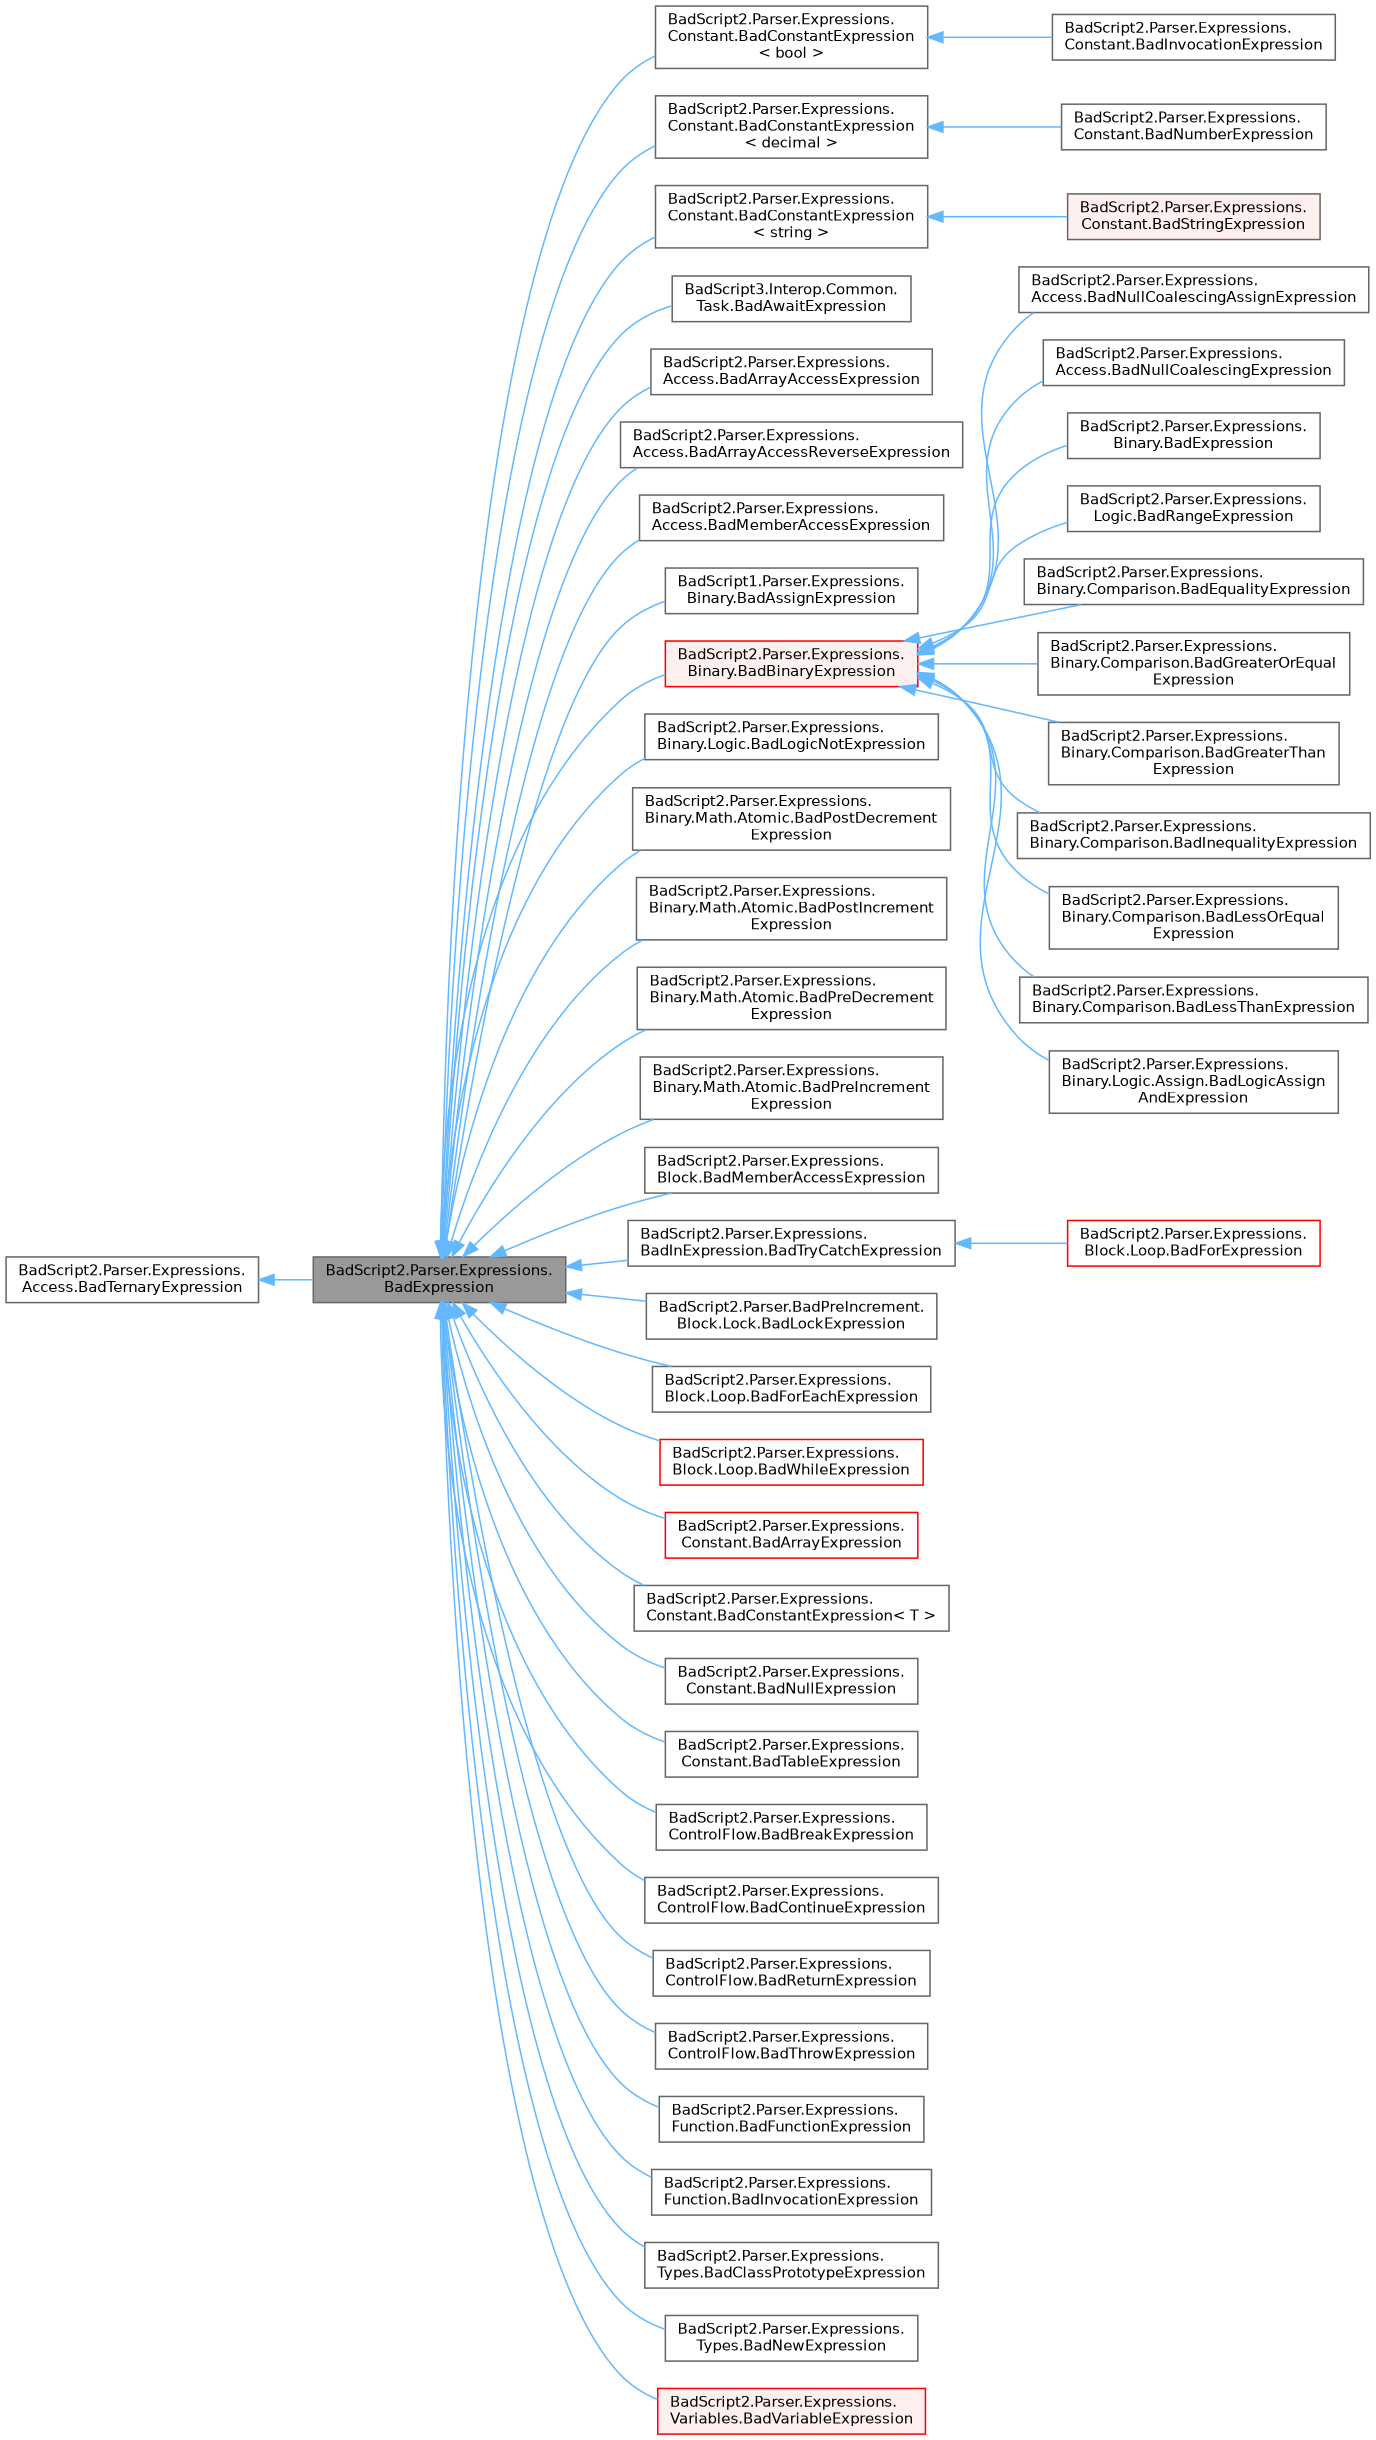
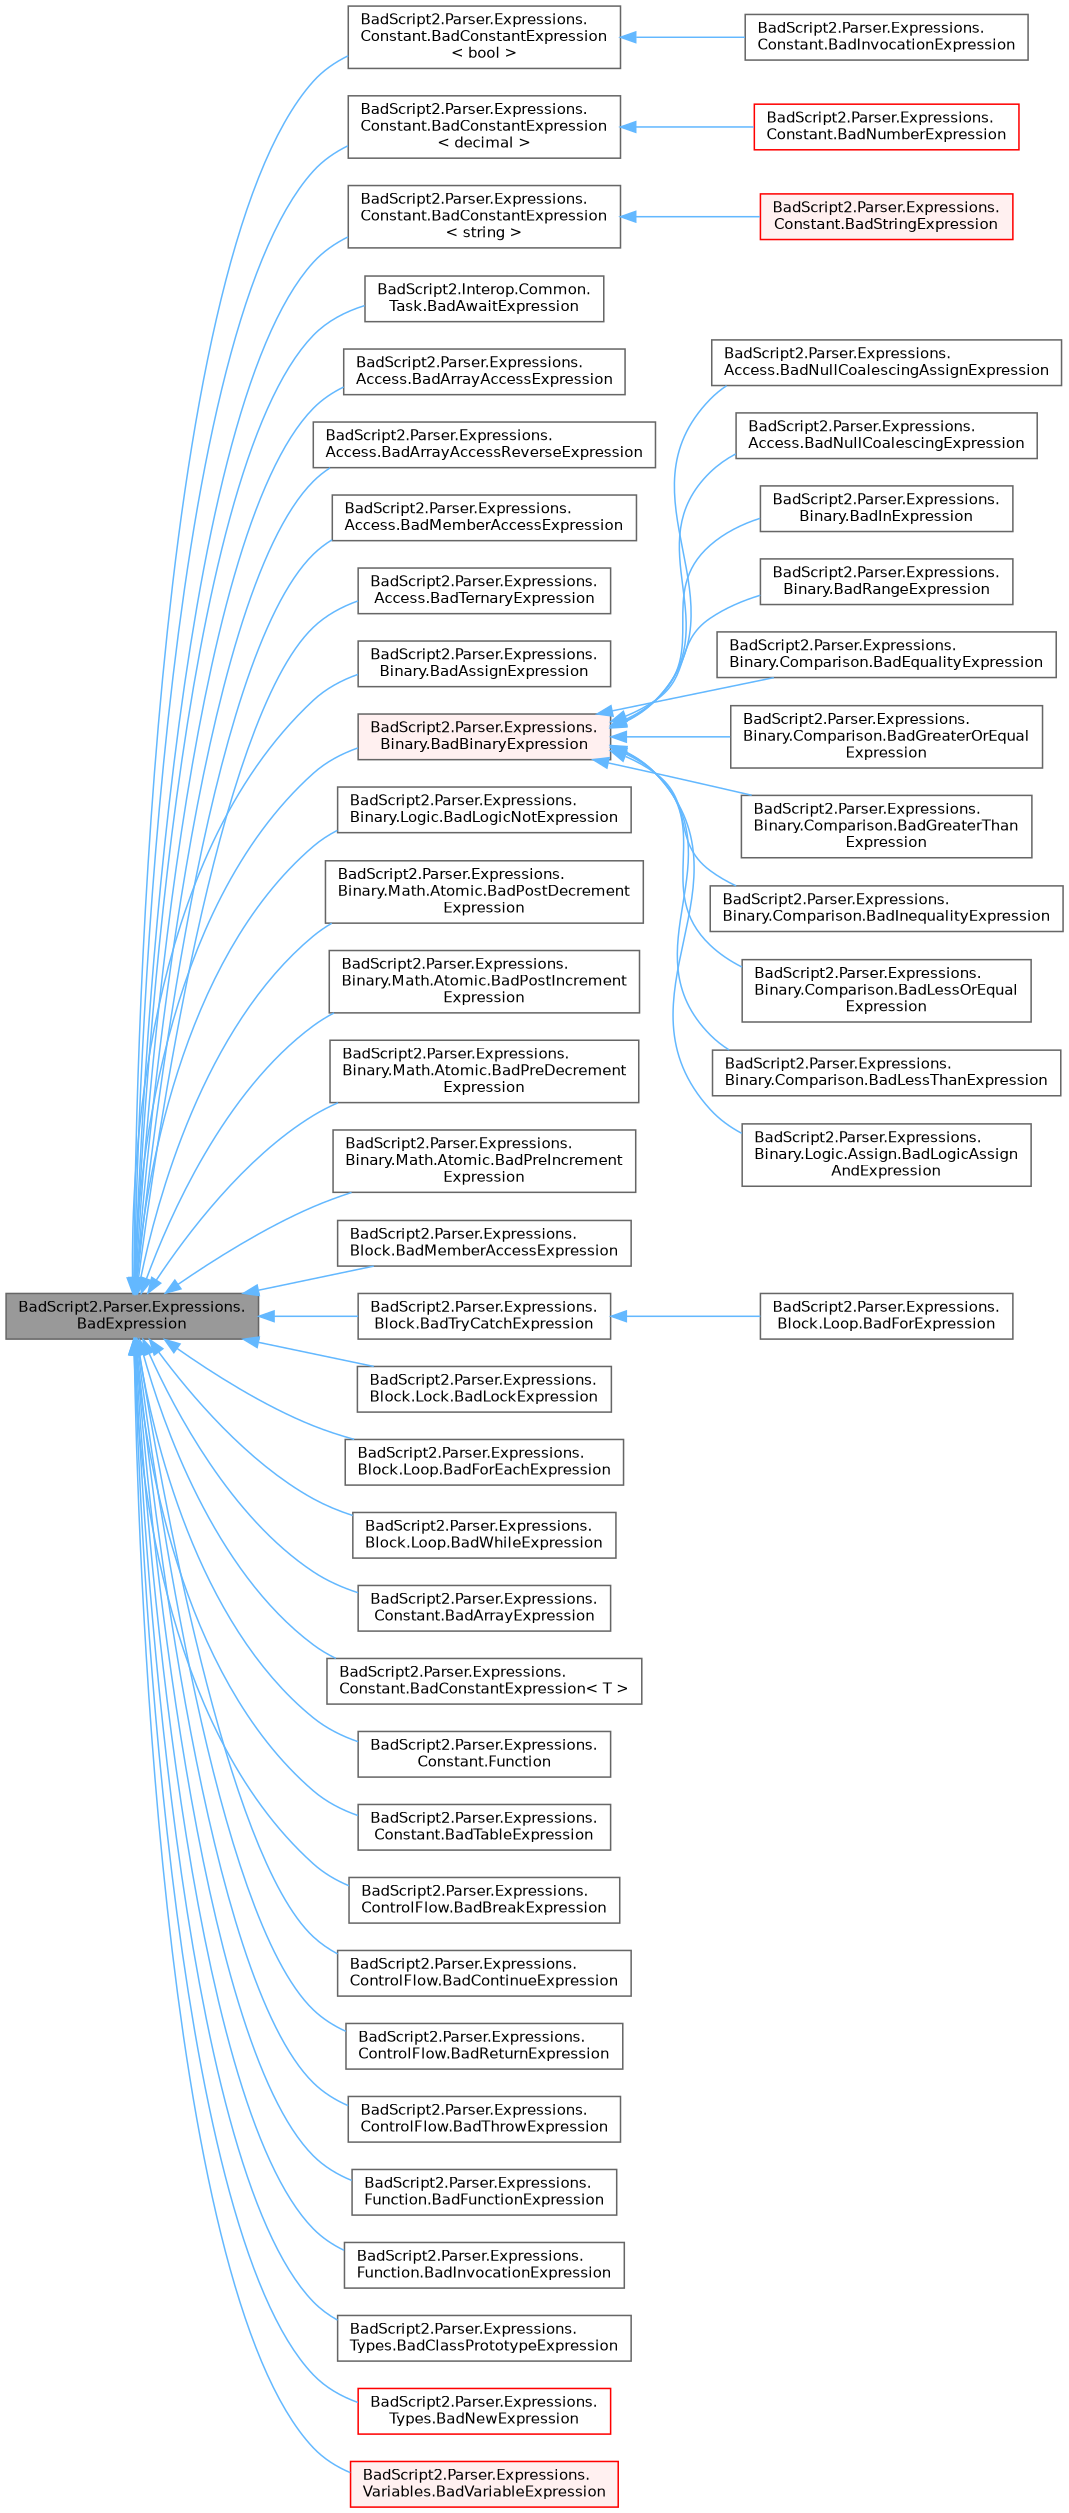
(1194, 127) -> (887, 127)
(1194, 217) -> (887, 217)
(792, 299) -> (484, 299)
(1194, 436) -> (887, 509)
(1194, 509) -> (887, 582)
(792, 591) -> (484, 664)
(792, 664) -> (484, 737)
(792, 1243) -> (484, 1316)
(1194, 1243) -> (887, 1316)
(294, 1280) -> (201, 917)
(792, 1316) -> (484, 1389)
(792, 1462) -> (484, 1535)
(792, 1535) -> (484, 1608)
(792, 1681) -> (484, 1754)
(792, 2338) -> (484, 2411)
